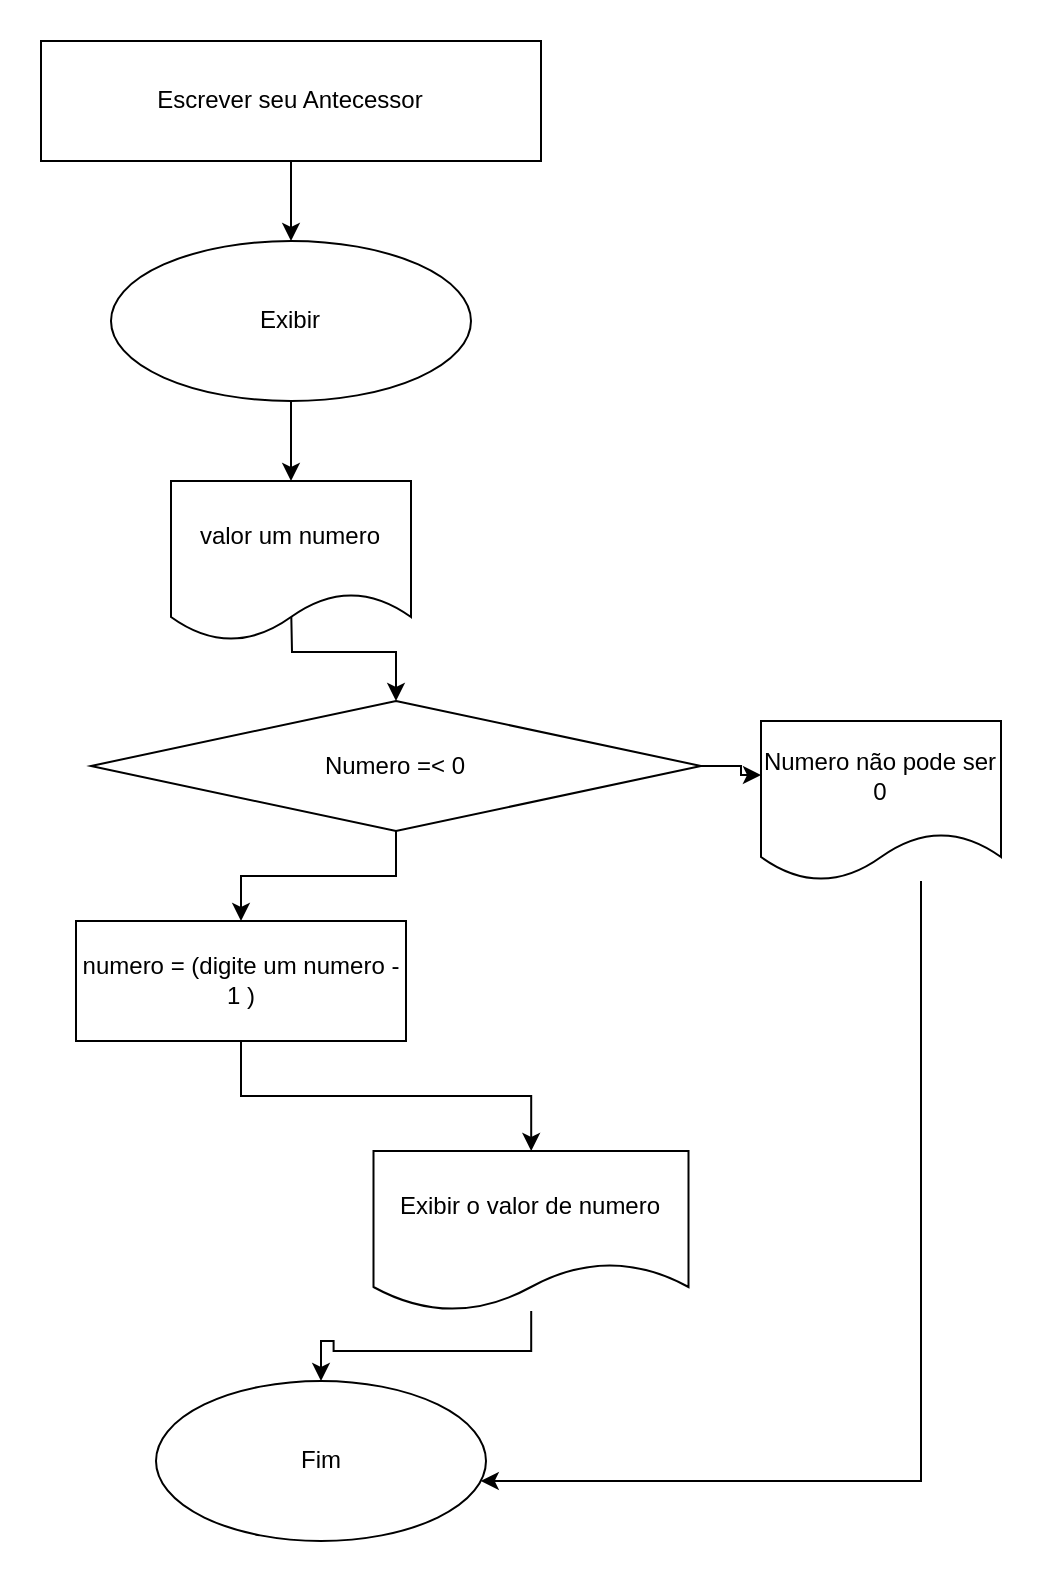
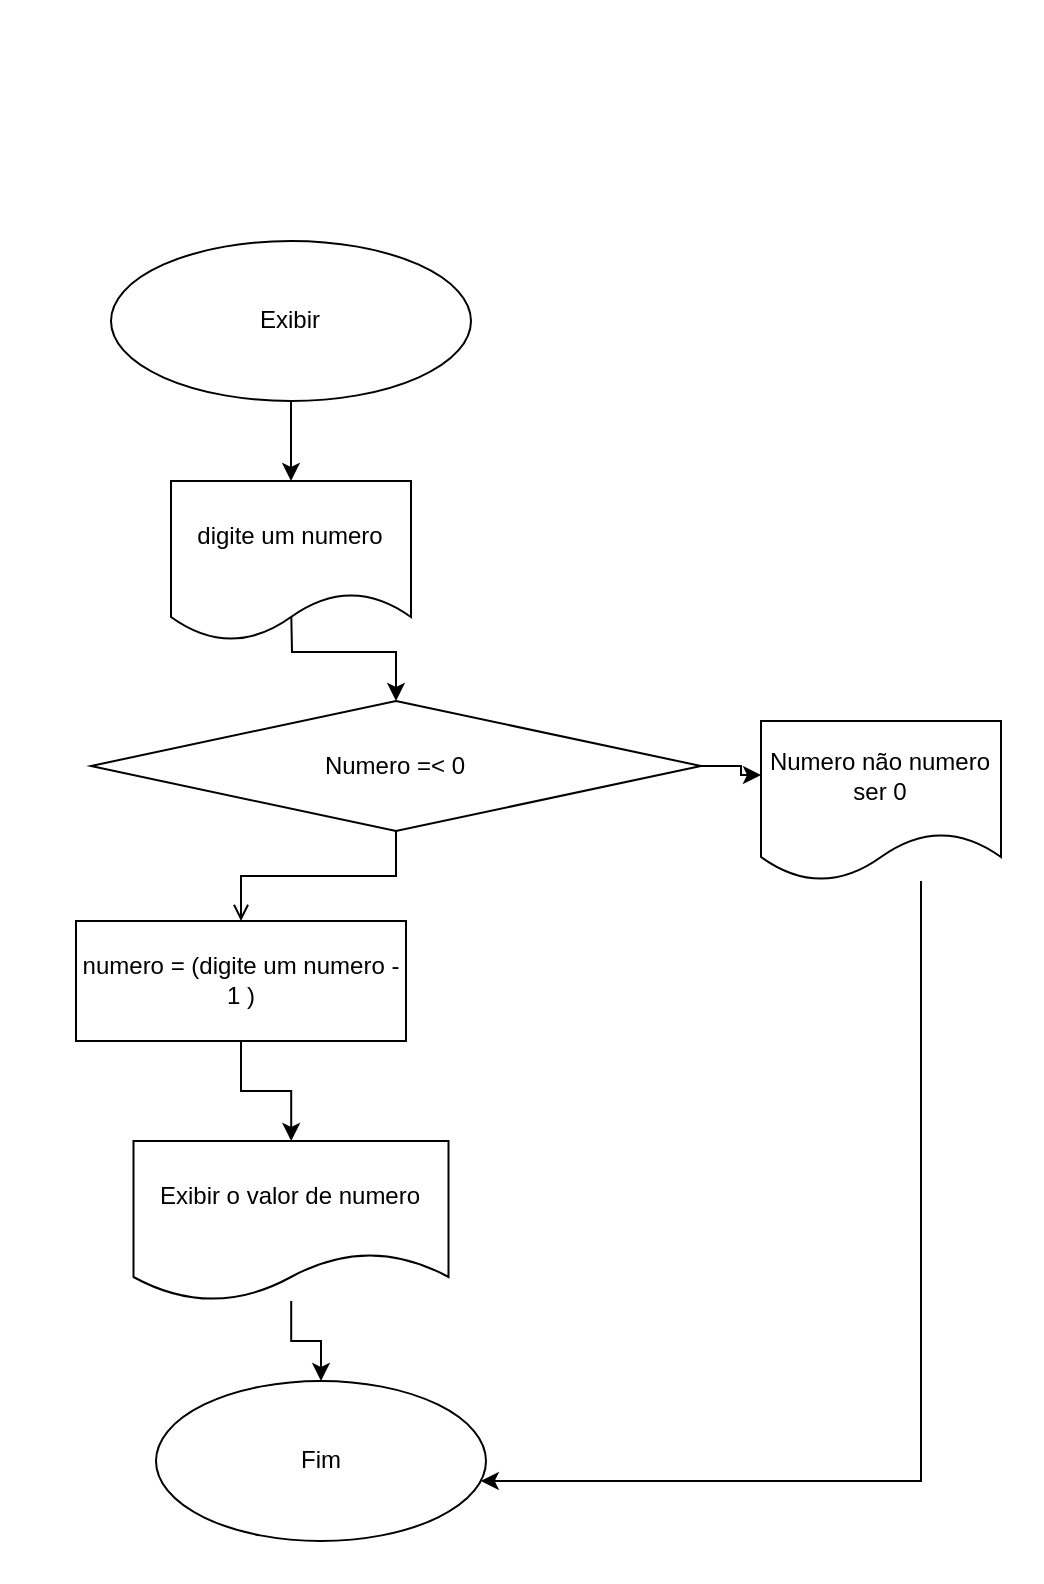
(291, 101) -> none
(291, 194) -> none
(291, 537) -> (291, 537)
(881, 777) -> (881, 777)
(241, 906) -> (241, 909)
(531, 1231) -> (291, 1221)
